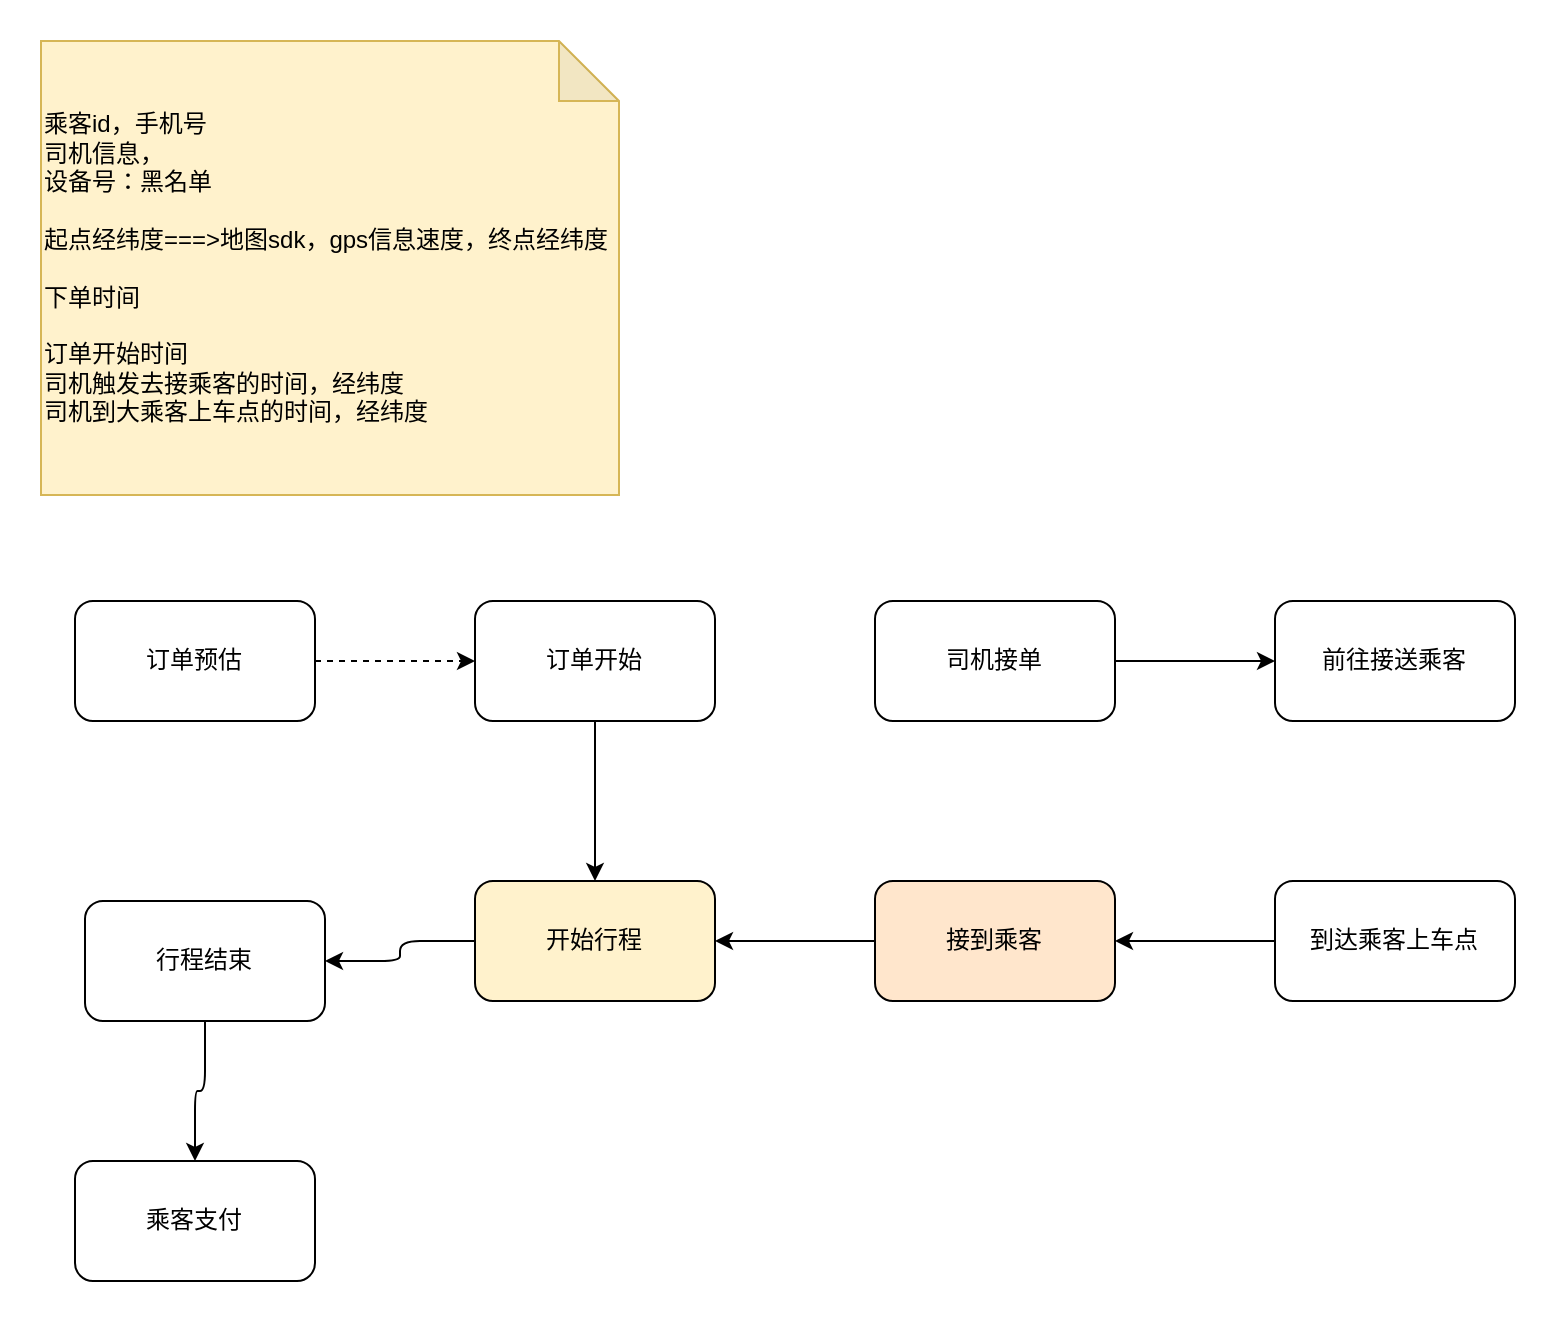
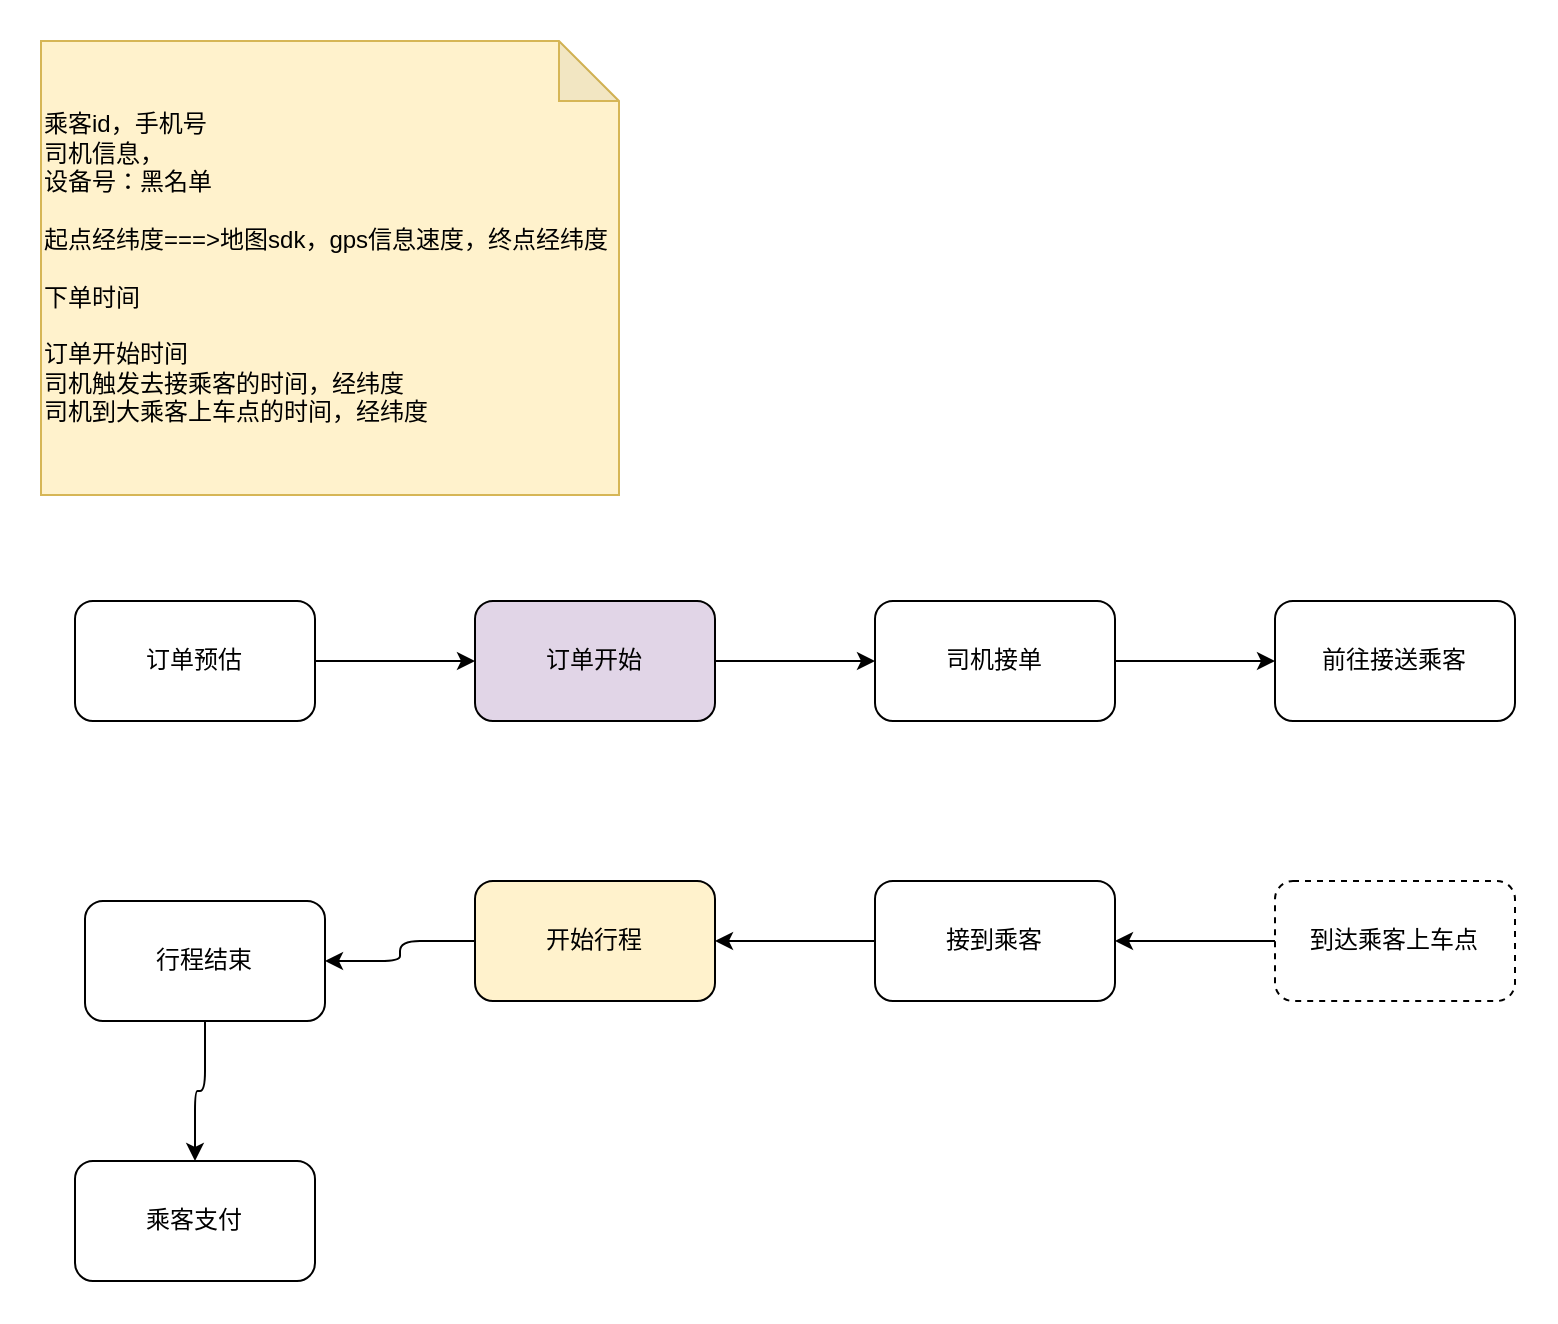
(388, 661) -> (388, 661)
(595, 661) -> (595, 661)
(595, 794) -> (788, 661)
(995, 941) -> (995, 941)
(1395, 941) -> (1395, 941)
